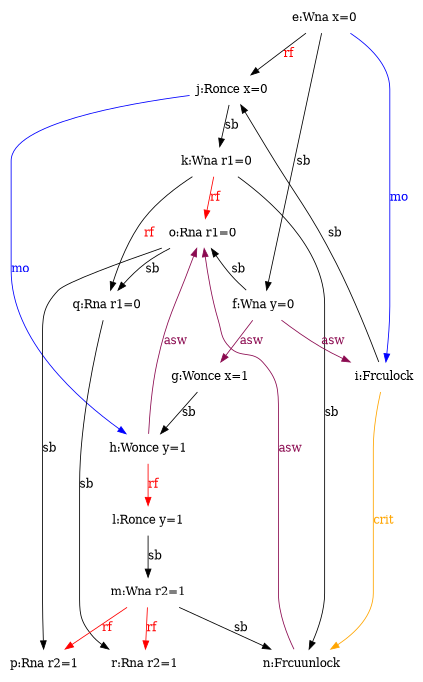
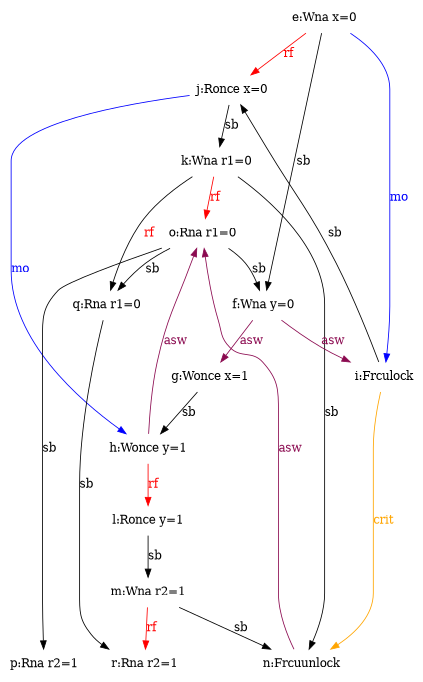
(282, 51) -> (282, 51)
(230, 274) -> (245, 263)
(100, 626) -> none
